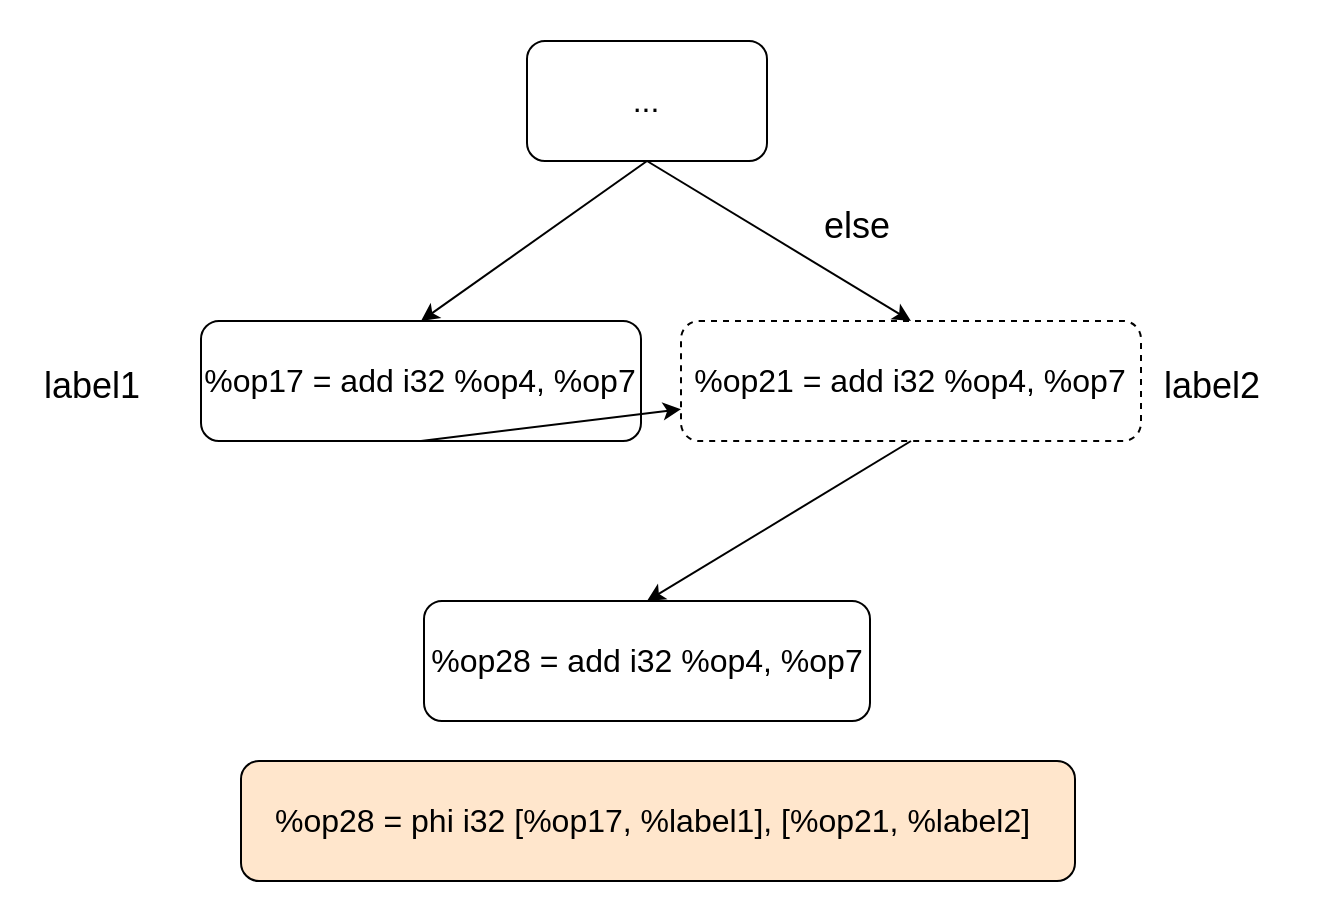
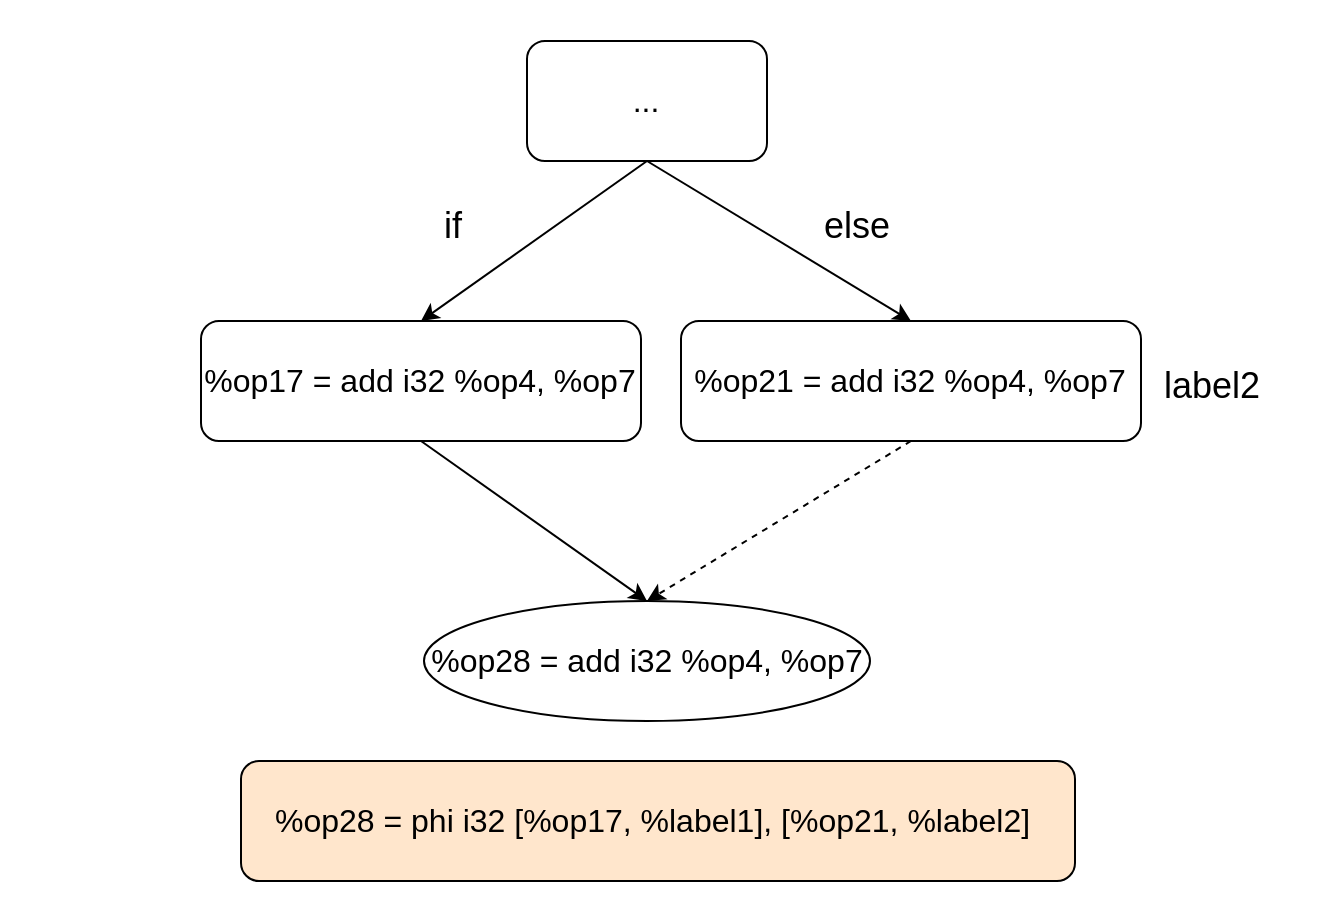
none -> (461, 221)
(101, 381) -> none
(911, 381) -> (911, 381)
(544, 426) -> (529, 517)
(786, 517) -> (786, 517)
(647, 661) -> (647, 661)
